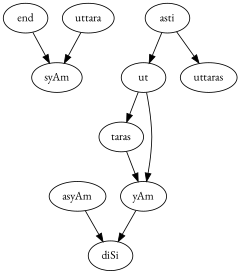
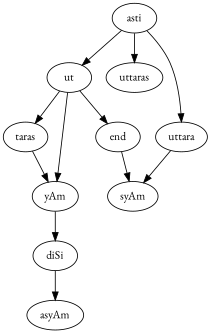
none -> (172, 69)
none -> (91, 104)
(92, 223) -> (55, 281)
